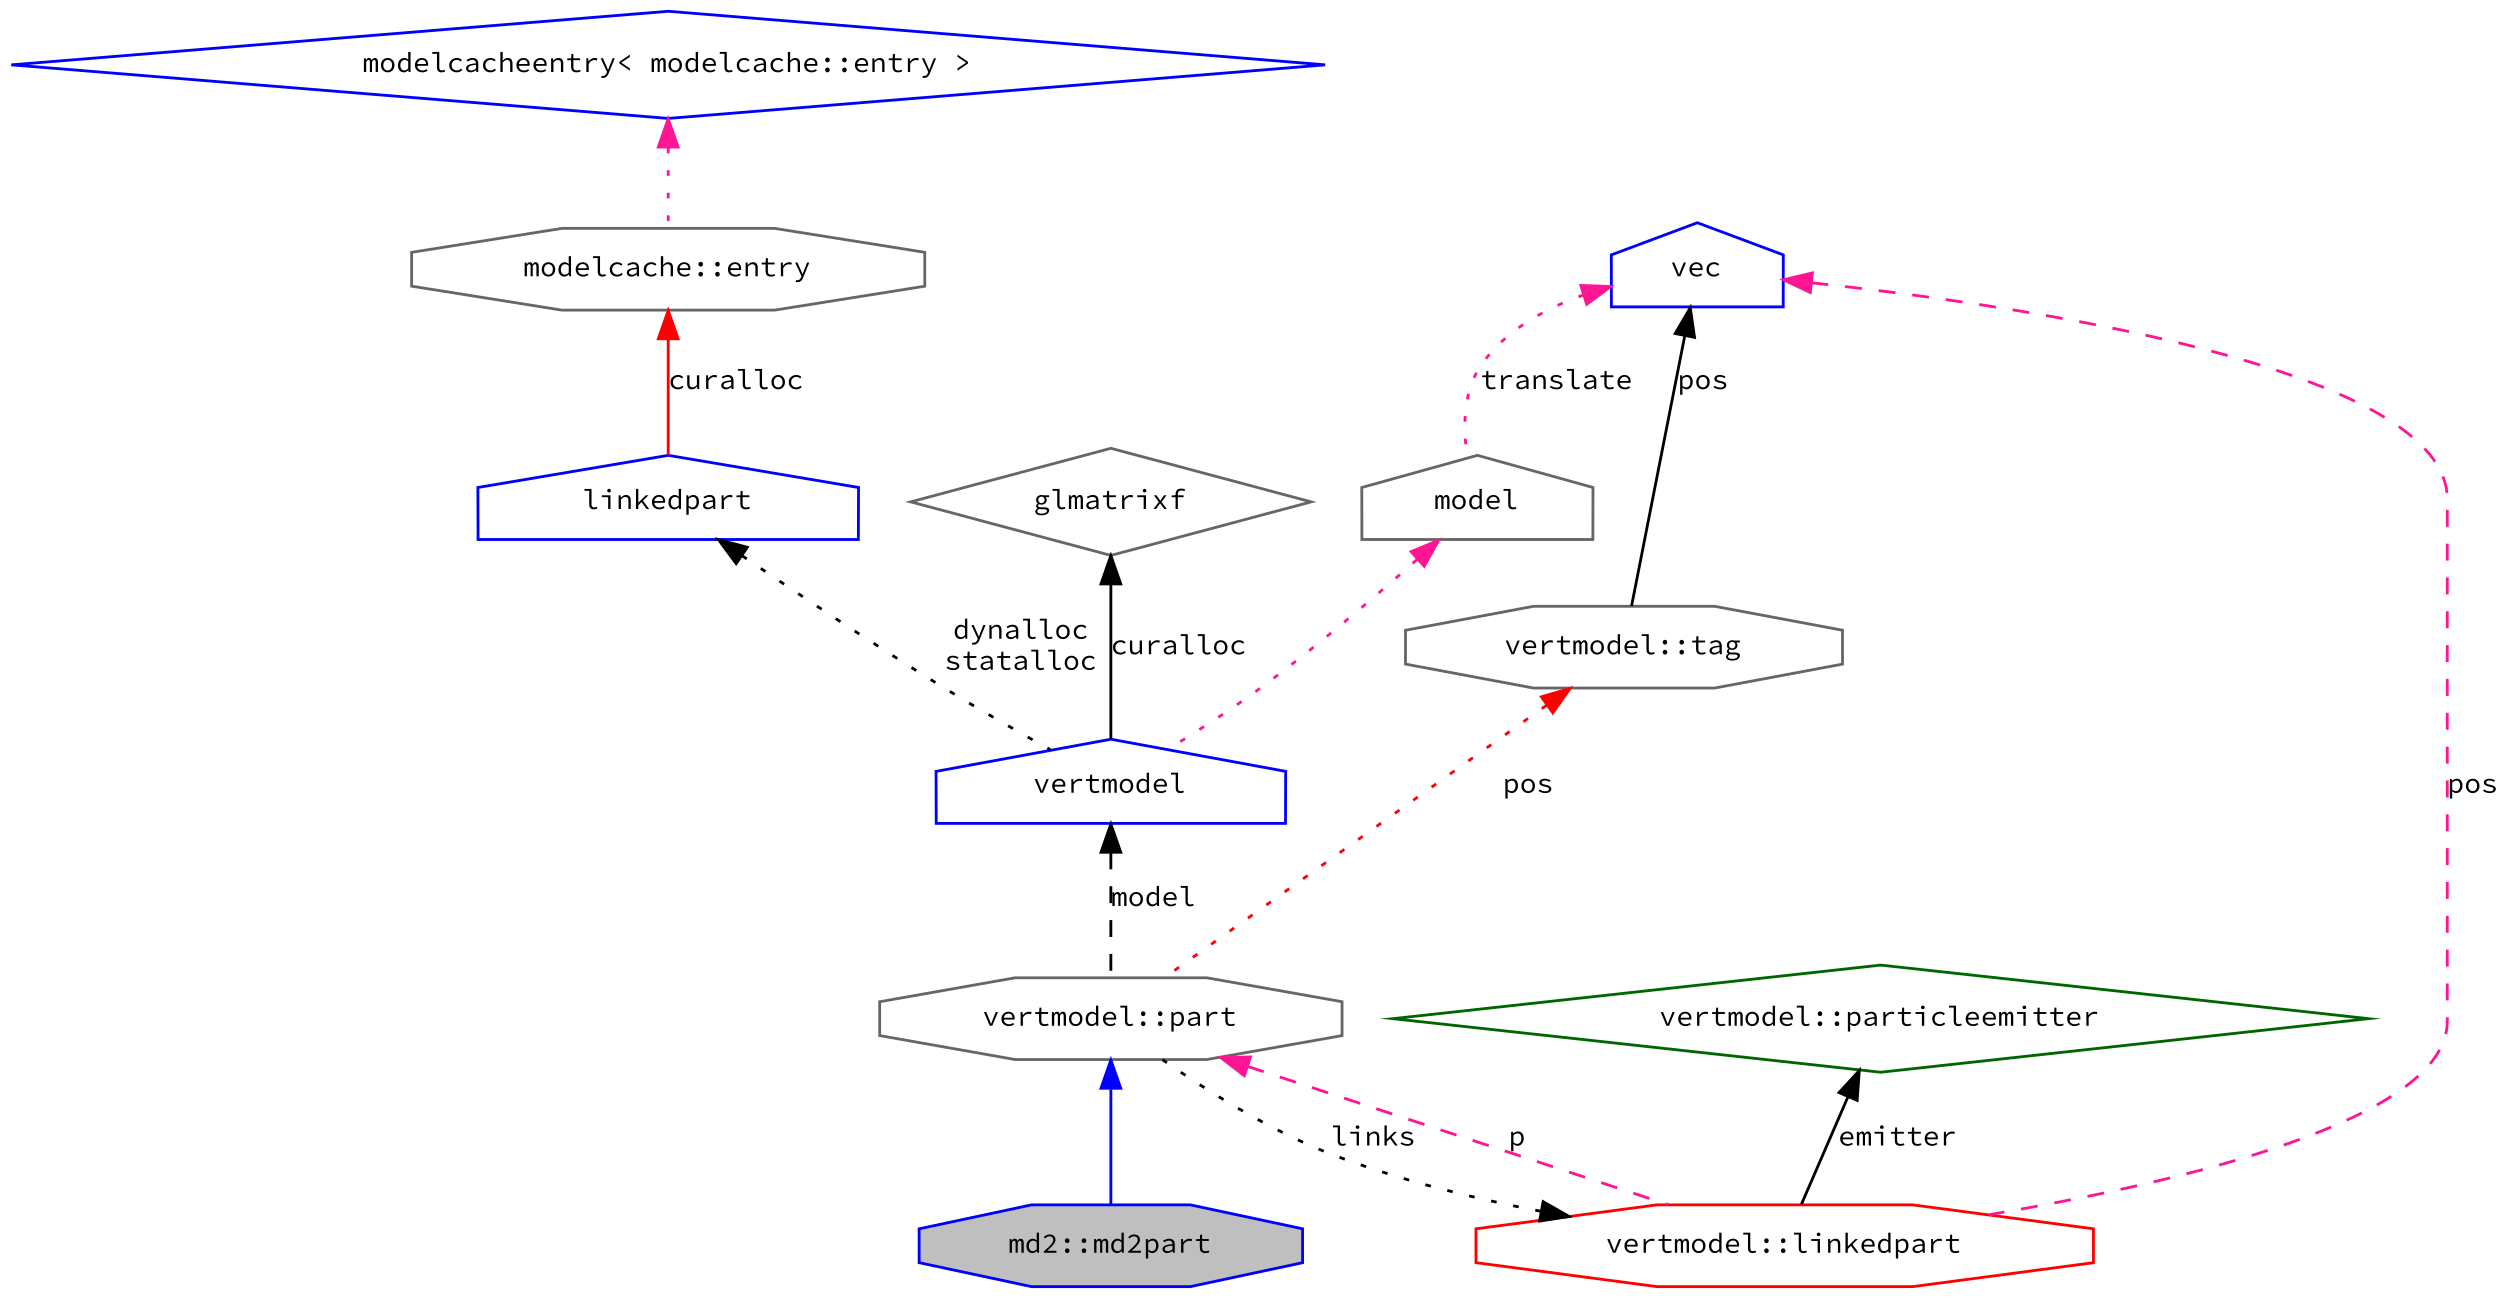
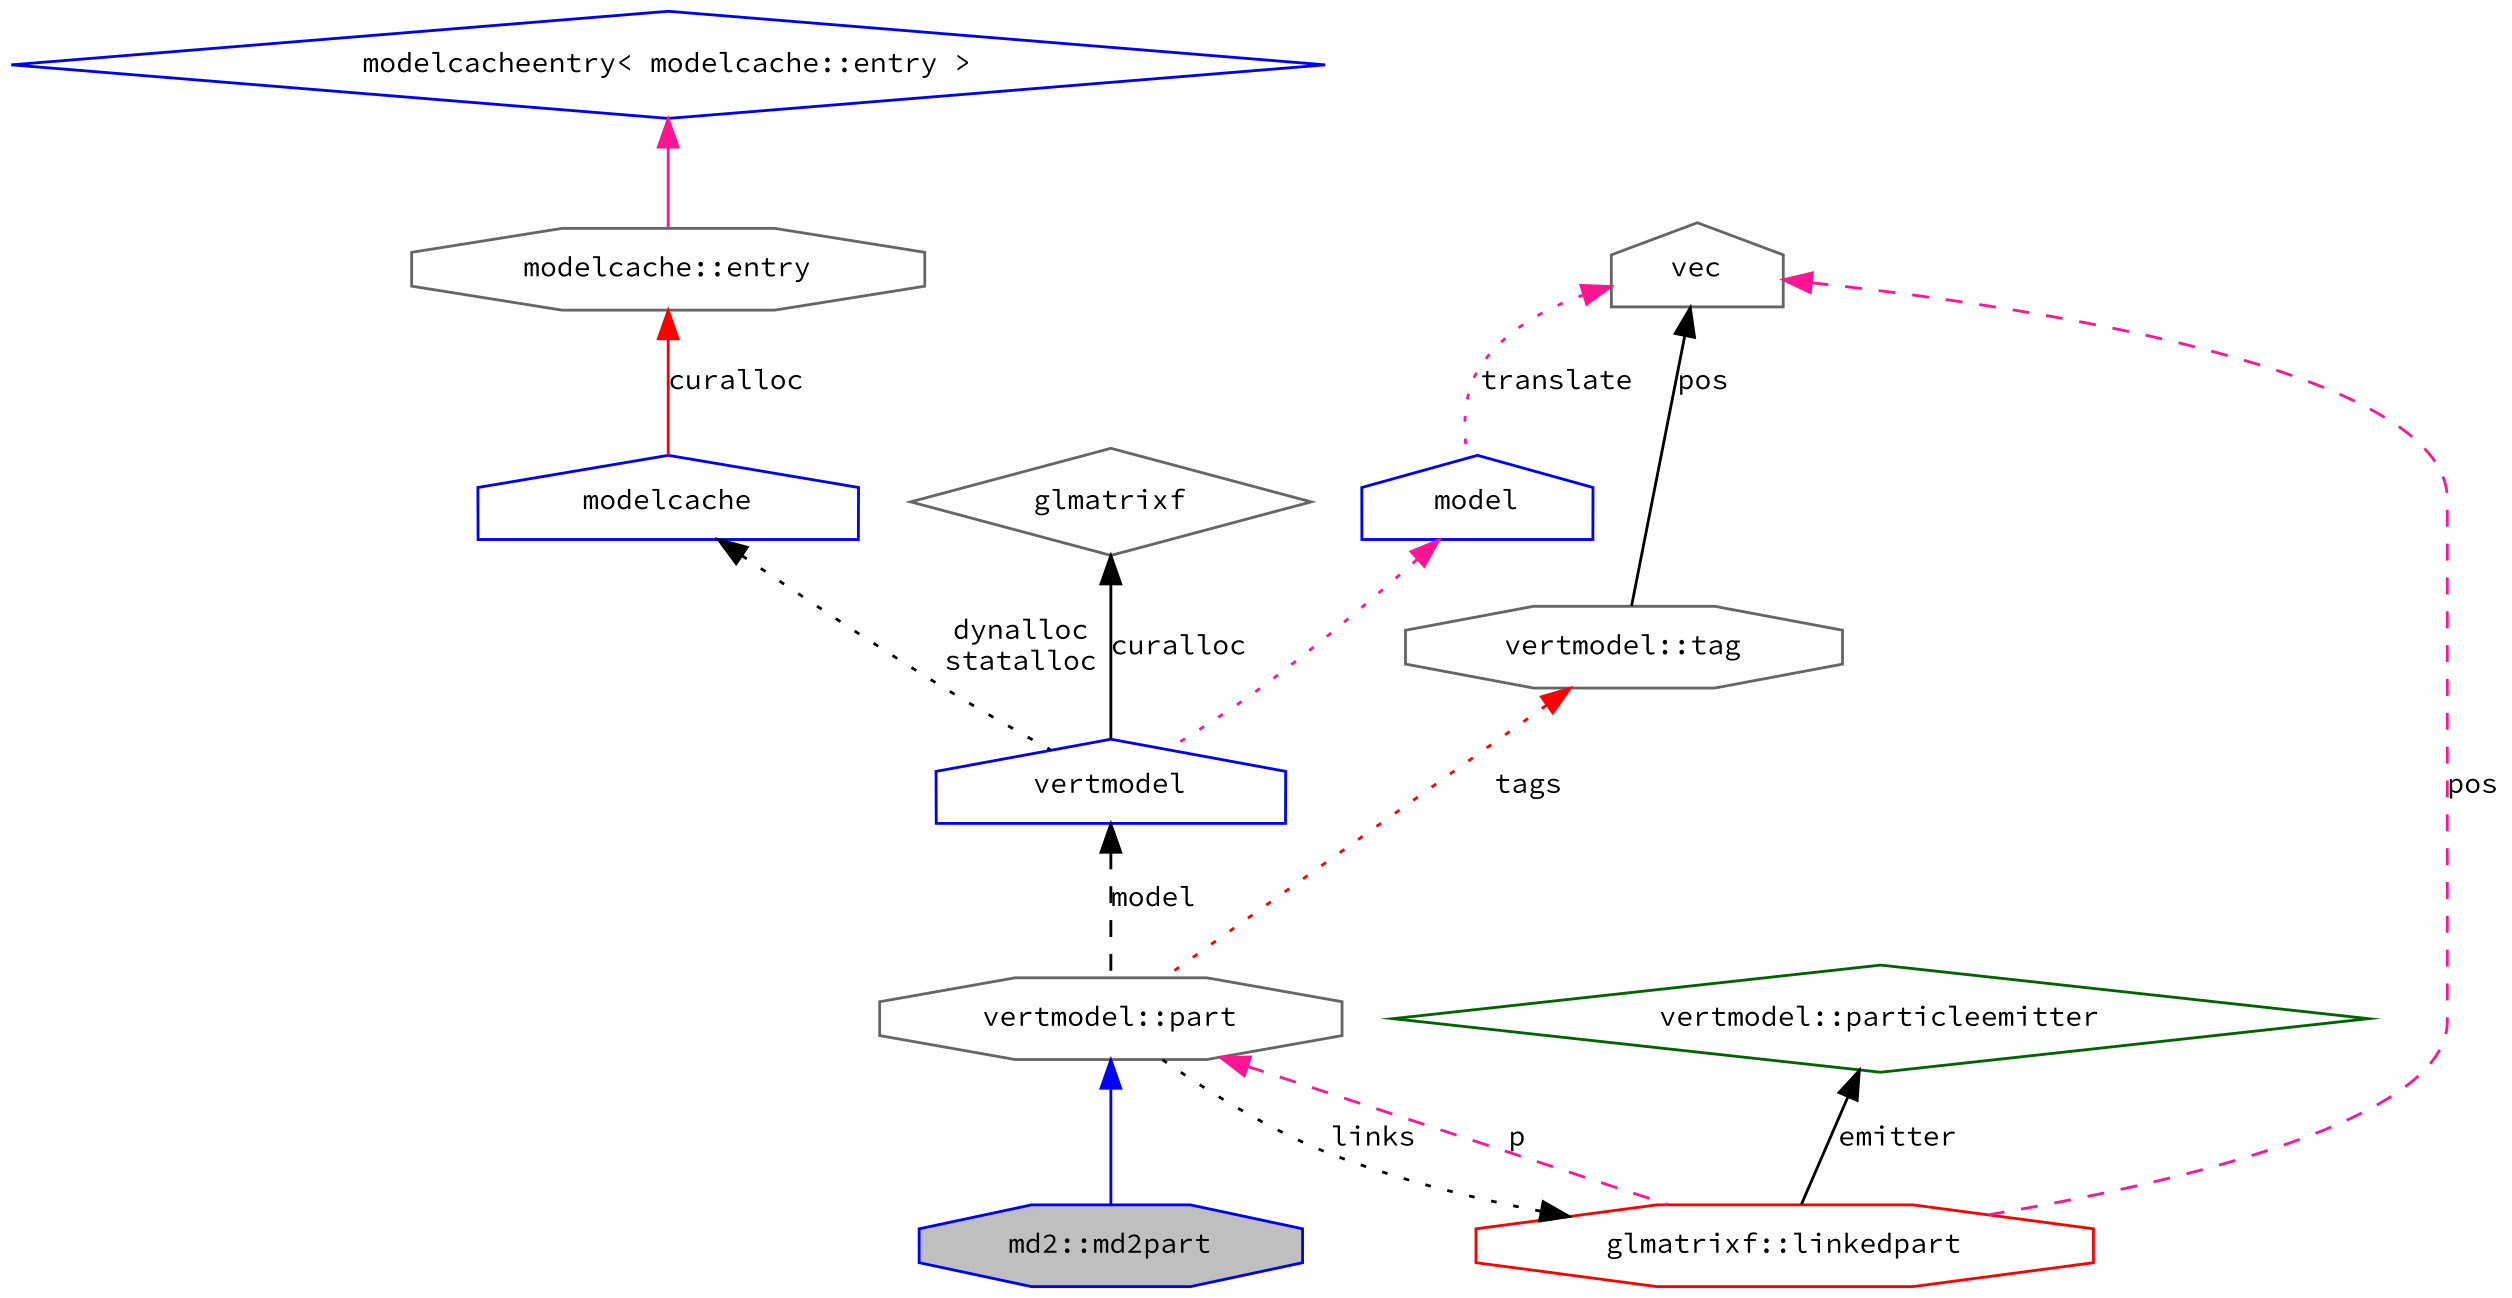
(668, 188) -> (668, 188)
(1697, 269) -> (1697, 269)
(668, 502) -> (668, 502)
(1477, 502) -> (1477, 502)
(1530, 786) -> (1530, 786)
(1785, 1246) -> (1785, 1246)
